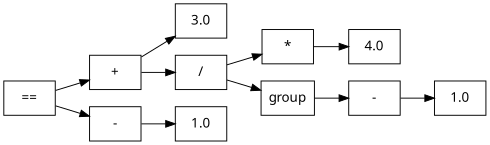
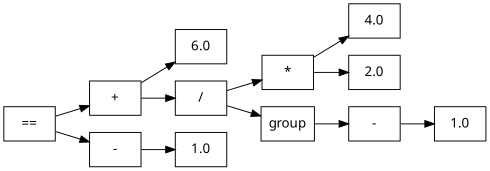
(201, 21) -> (201, 47)
none -> (374, 72)
